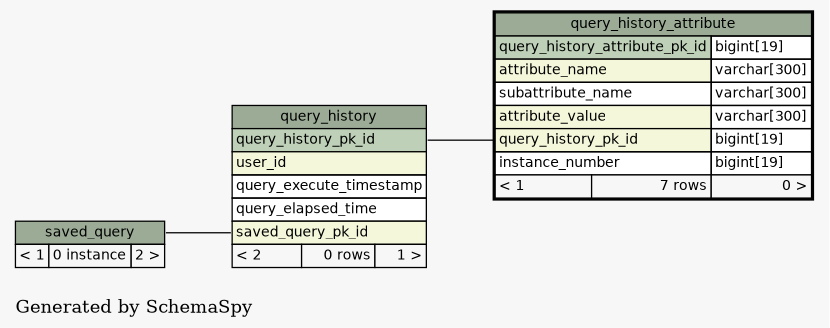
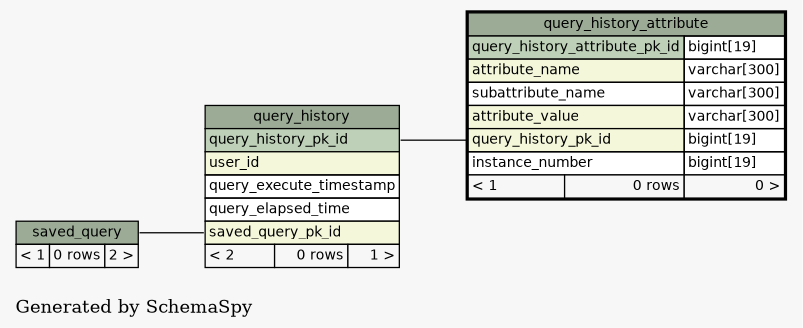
(684, 186) -> (657, 186)
(90, 255) -> (77, 255)
